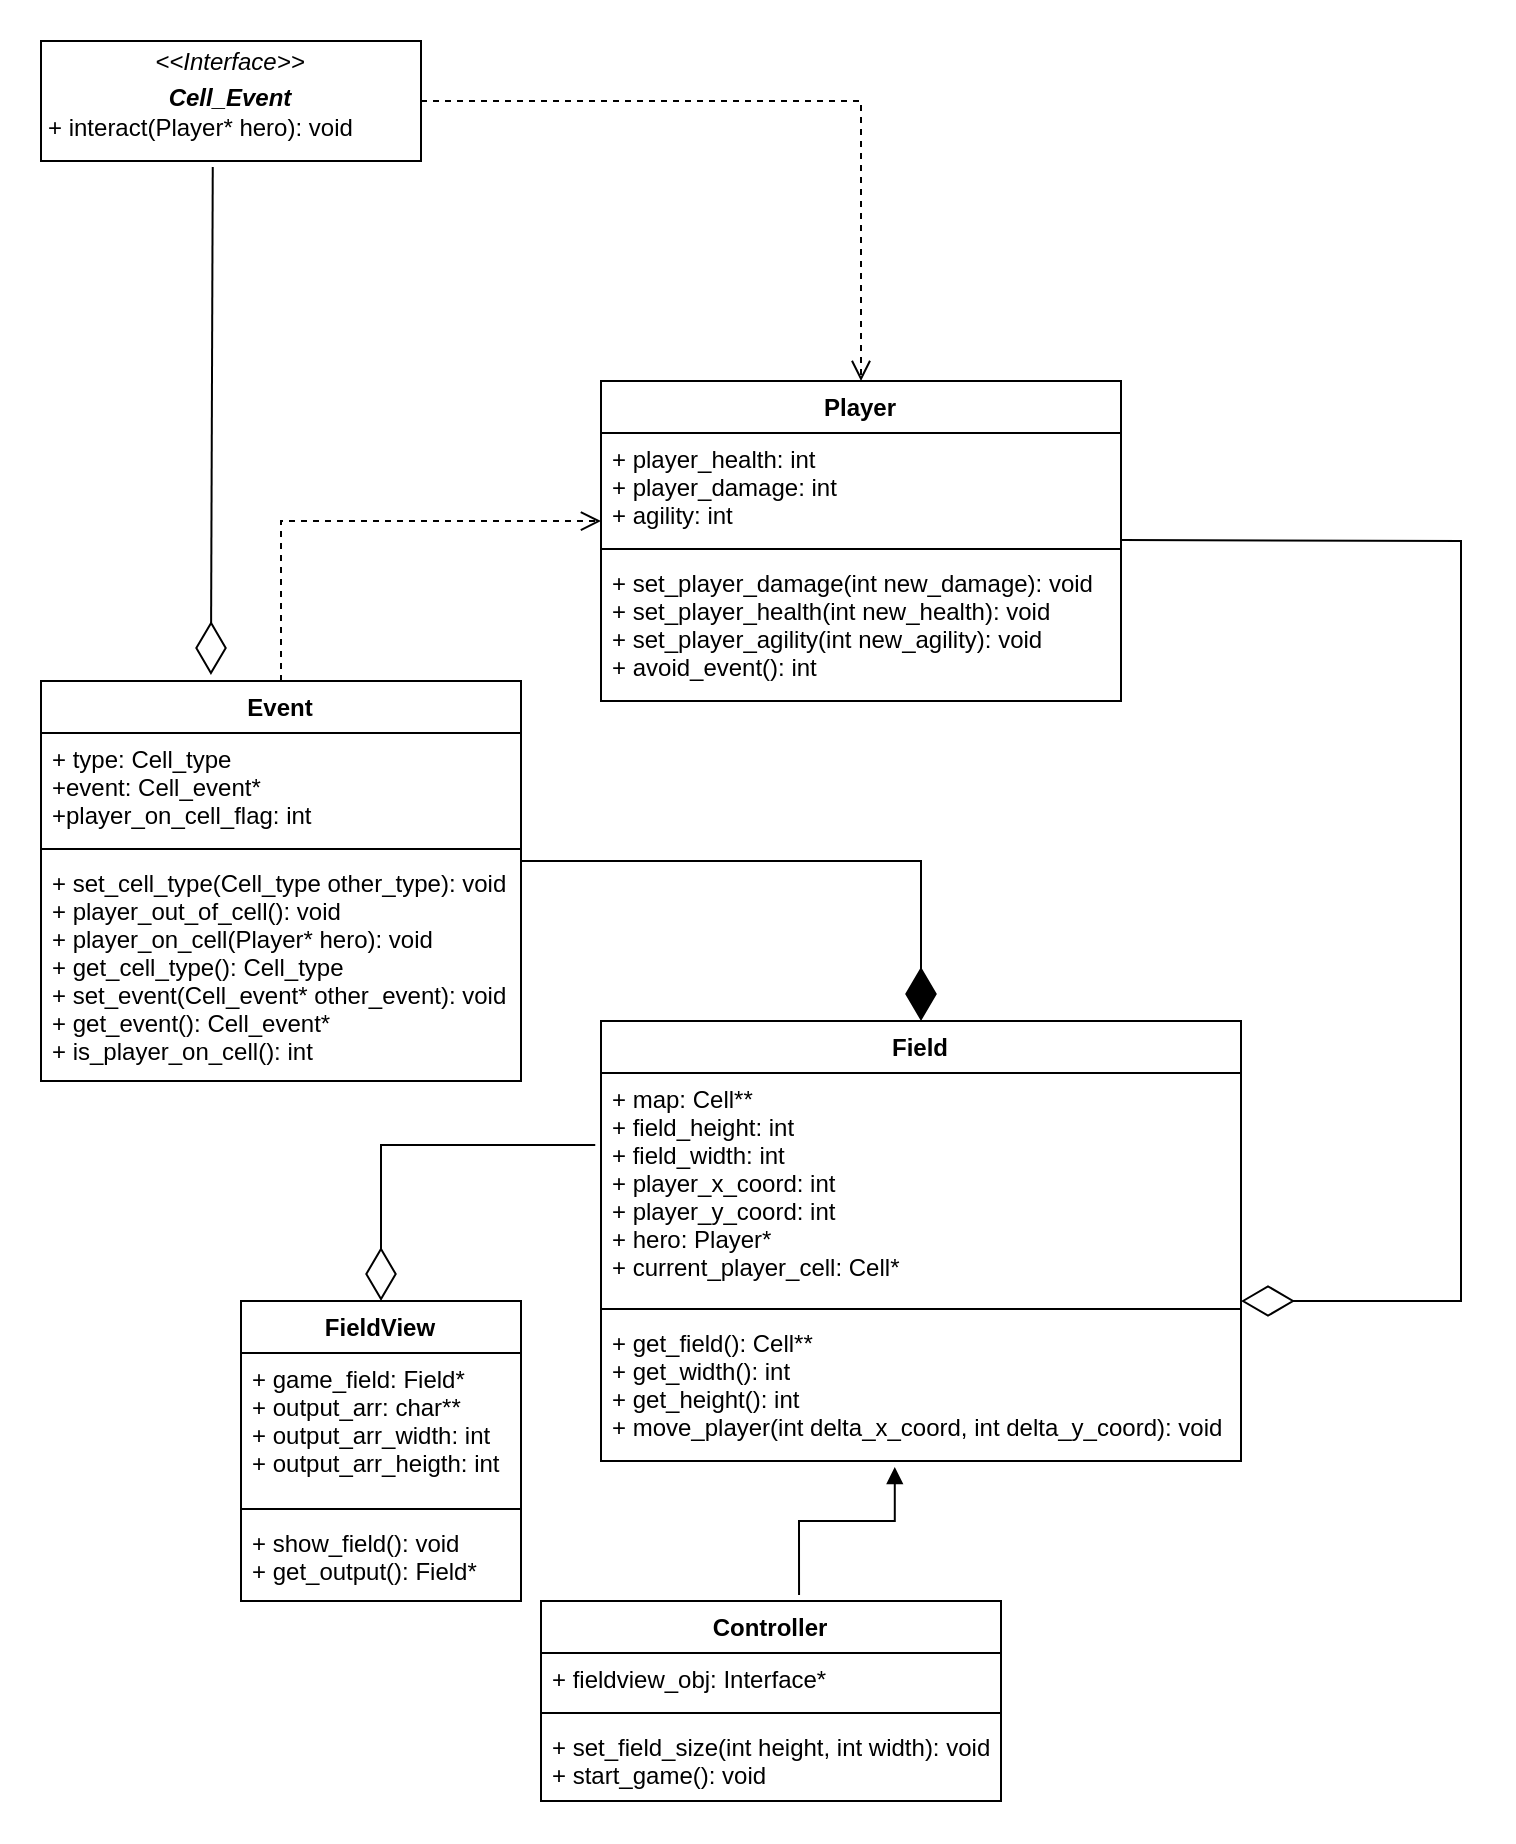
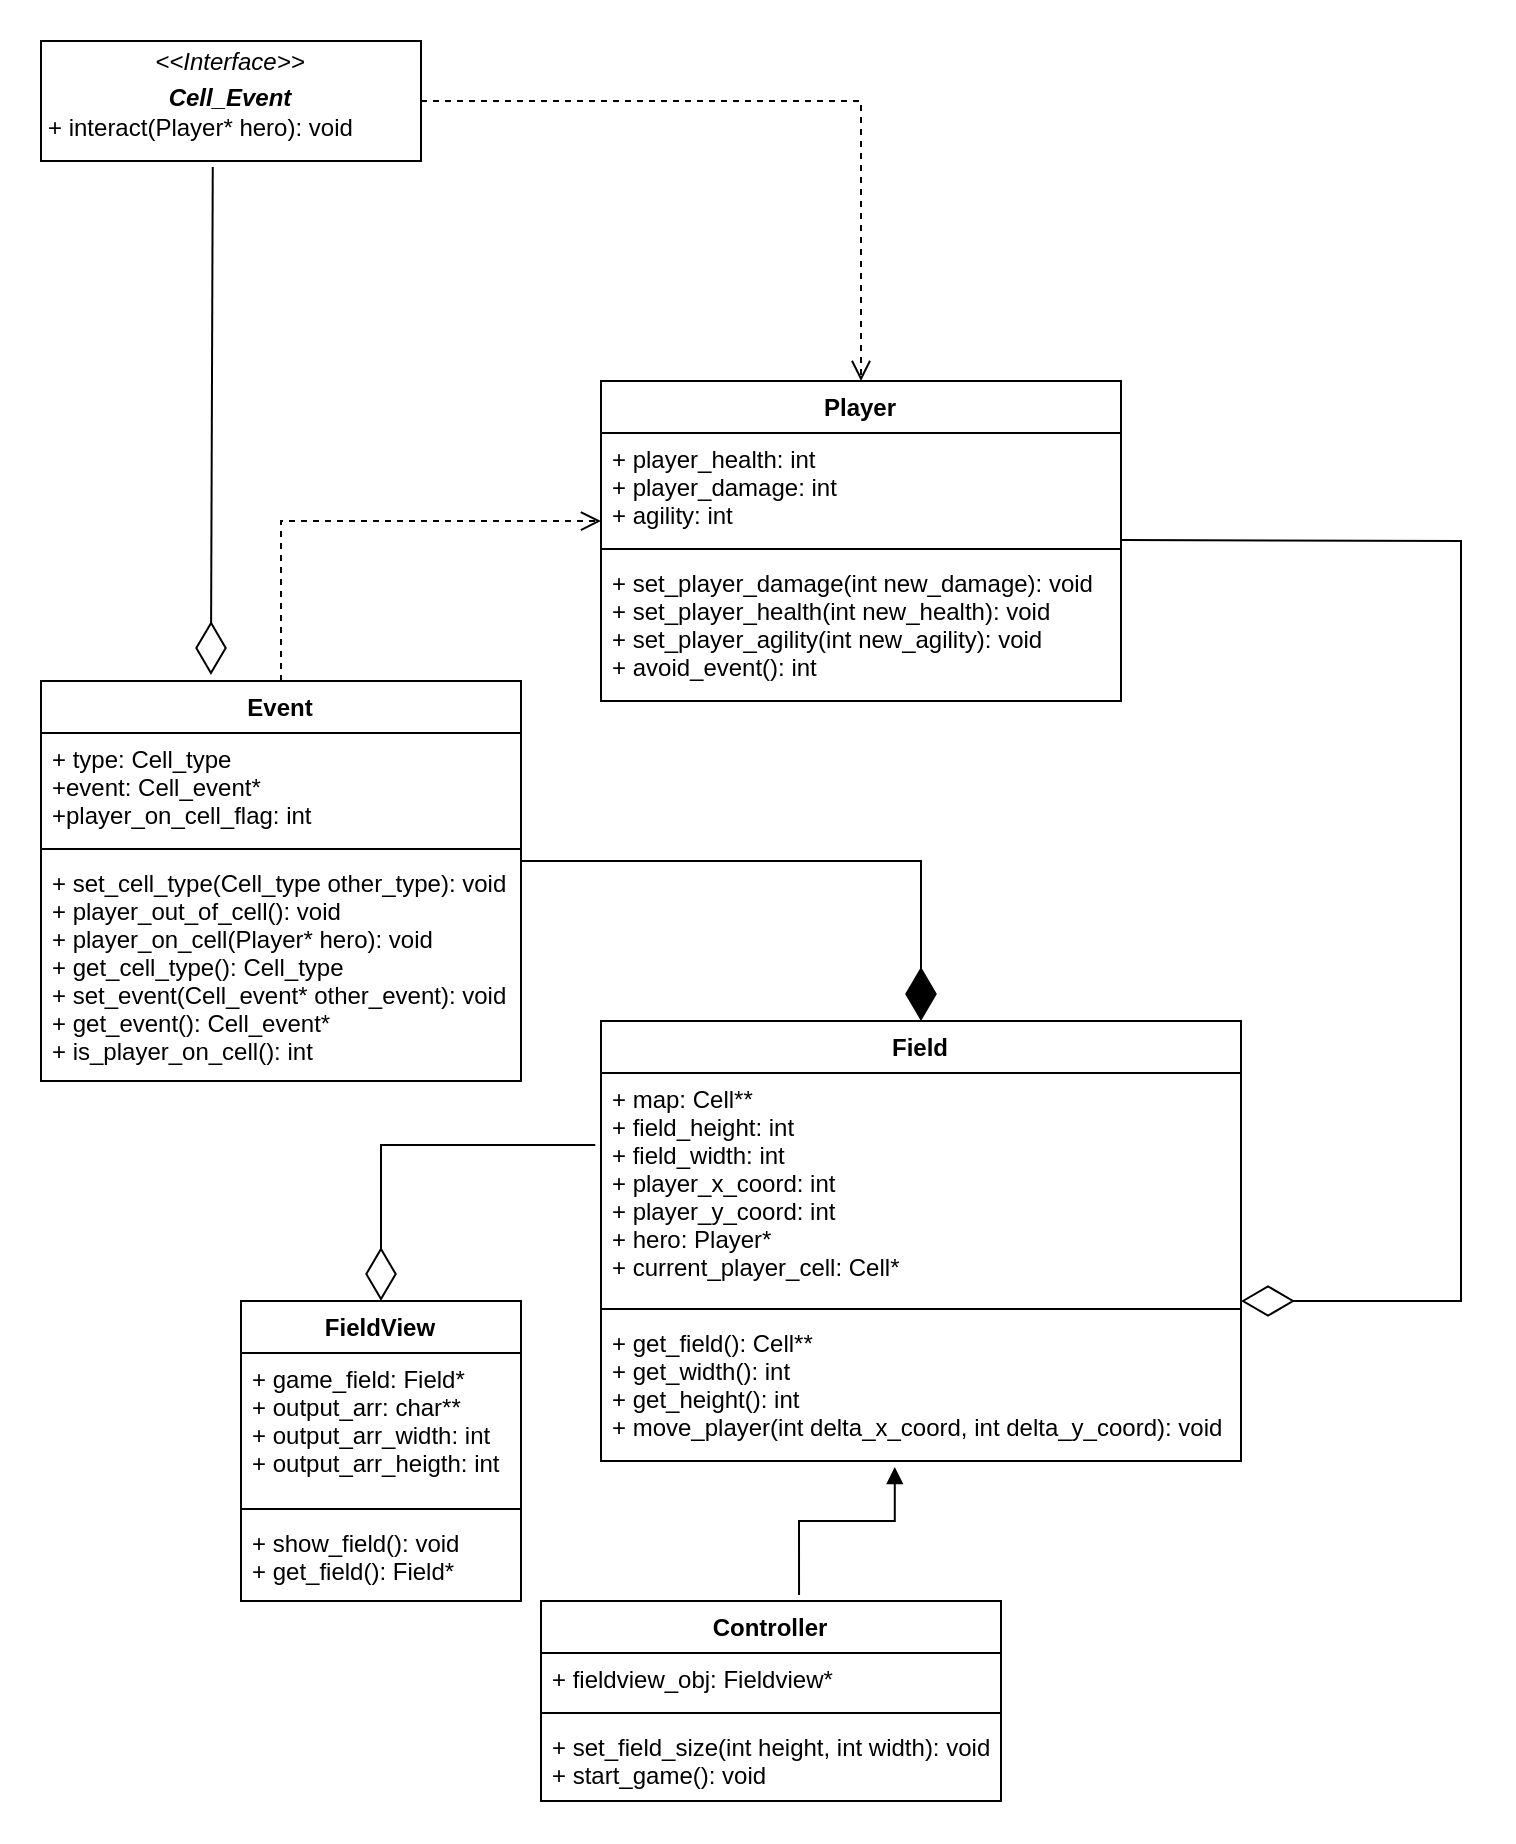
(368, 1544) -> (368, 1544)
(715, 1680) -> (705, 1680)
